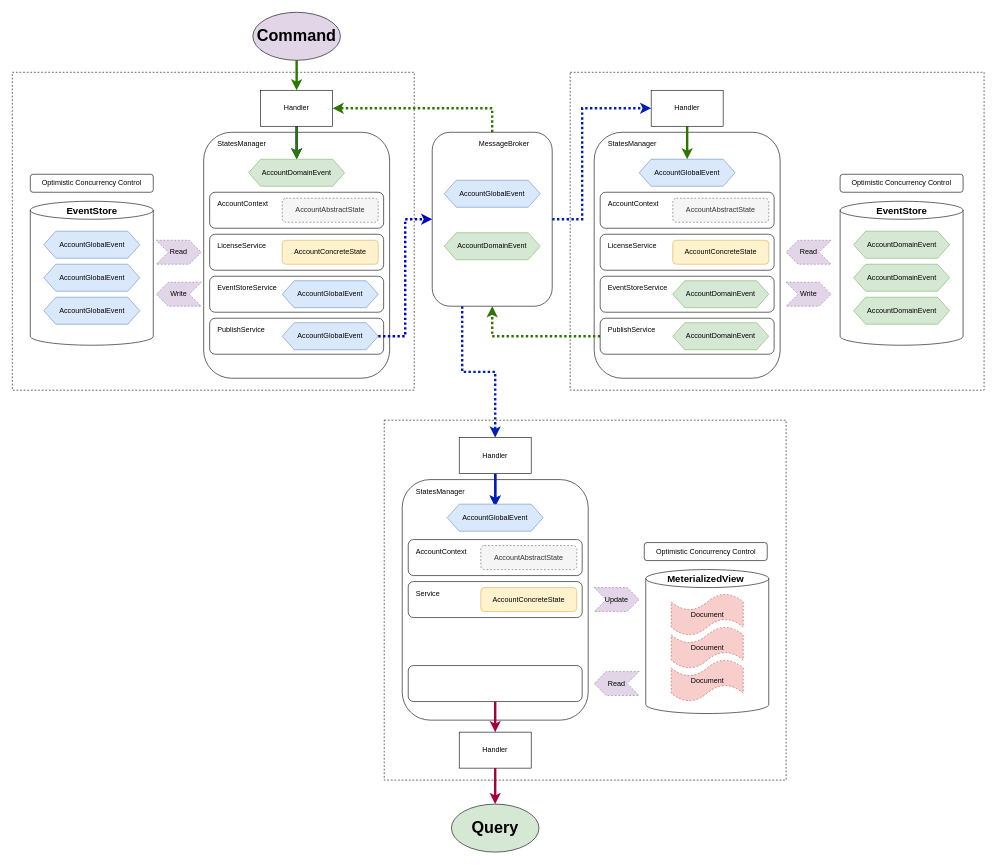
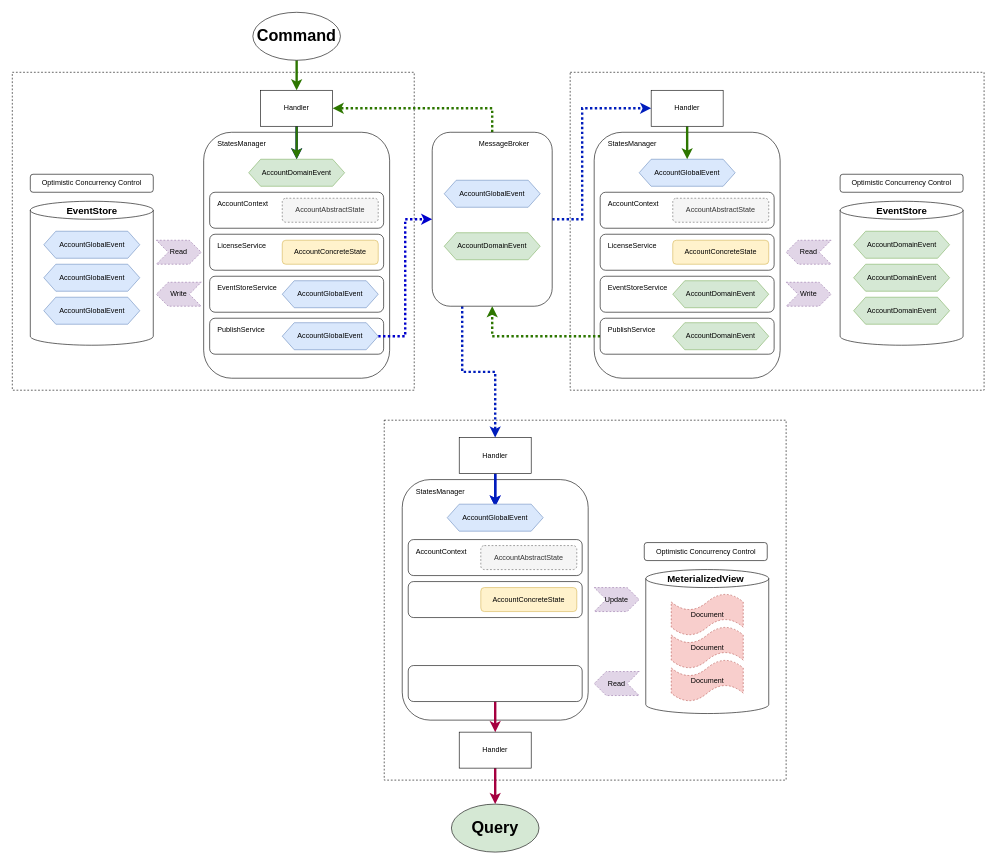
(297, 36) -> (297, 36)
(445, 594) -> none
